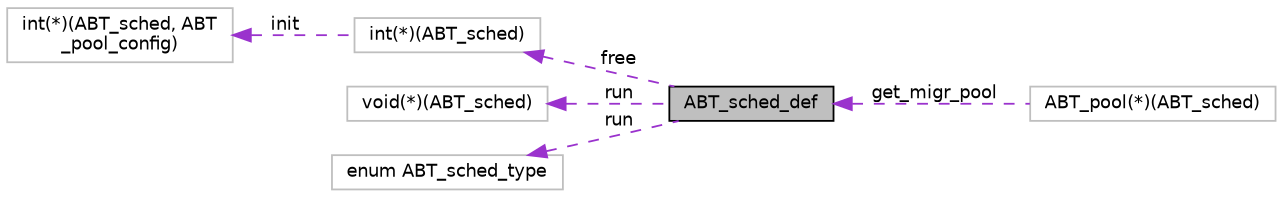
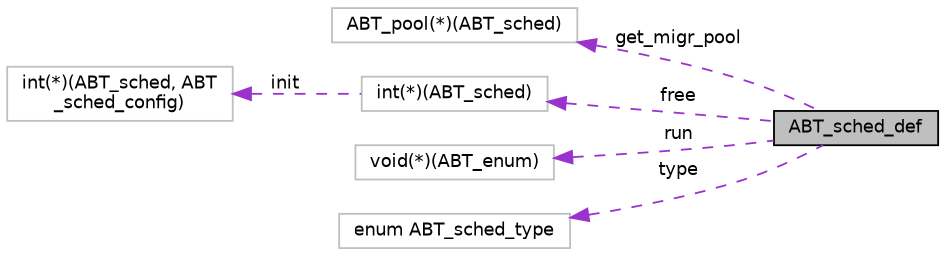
(120, 35) -> (120, 94)
(447, 104) -> (455, 162)
(941, 104) -> (710, 71)
(616, 121) -> (676, 170)
